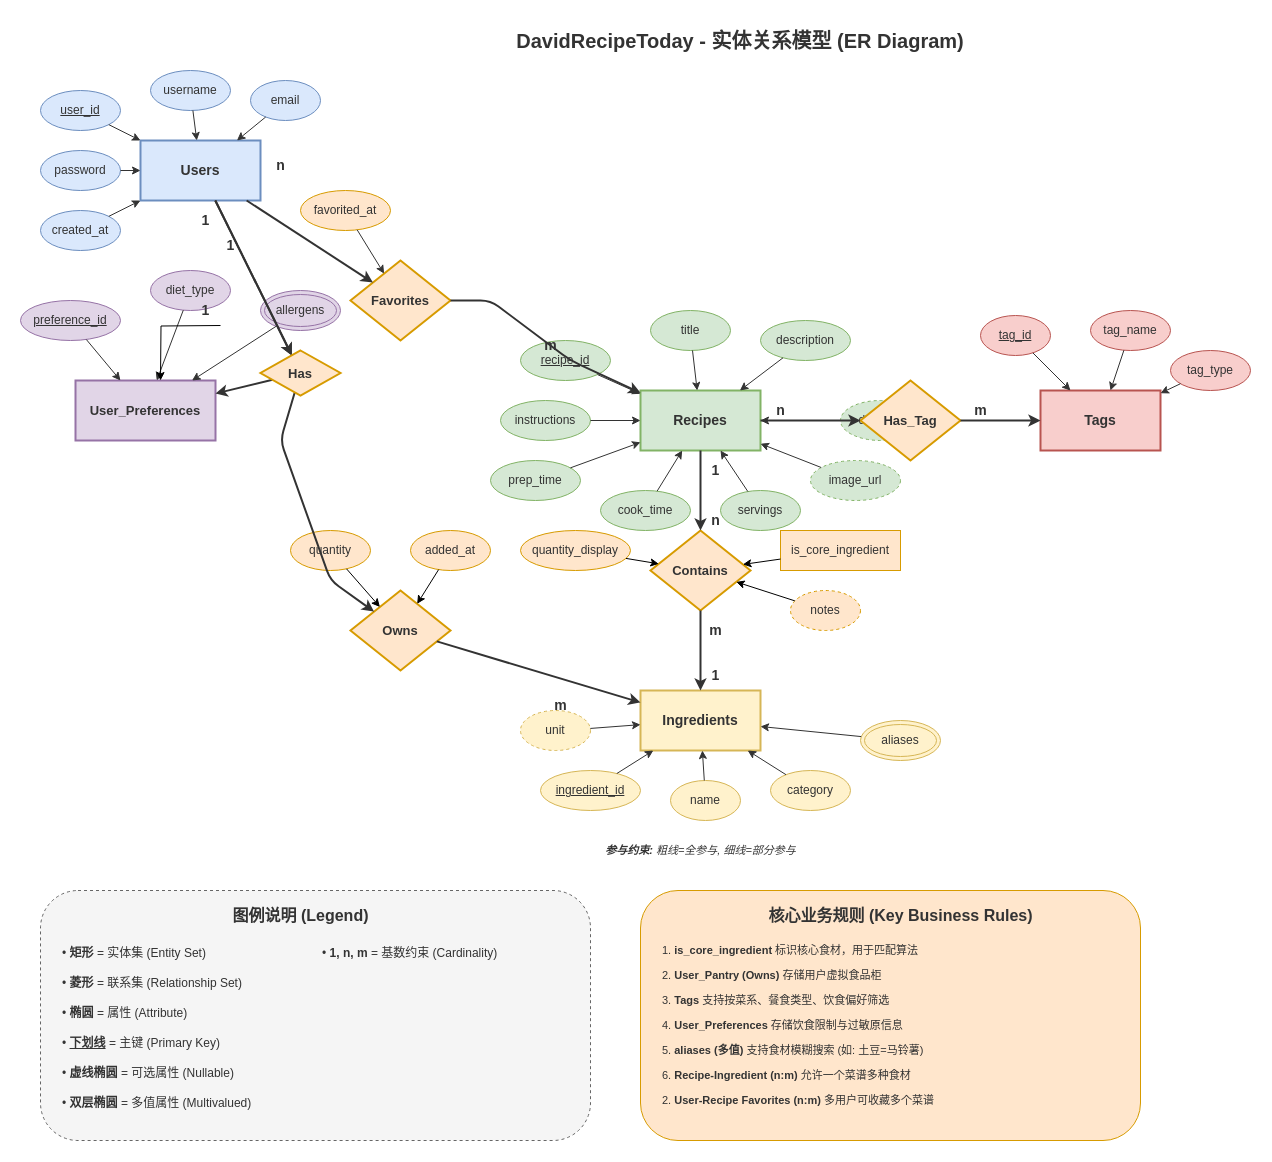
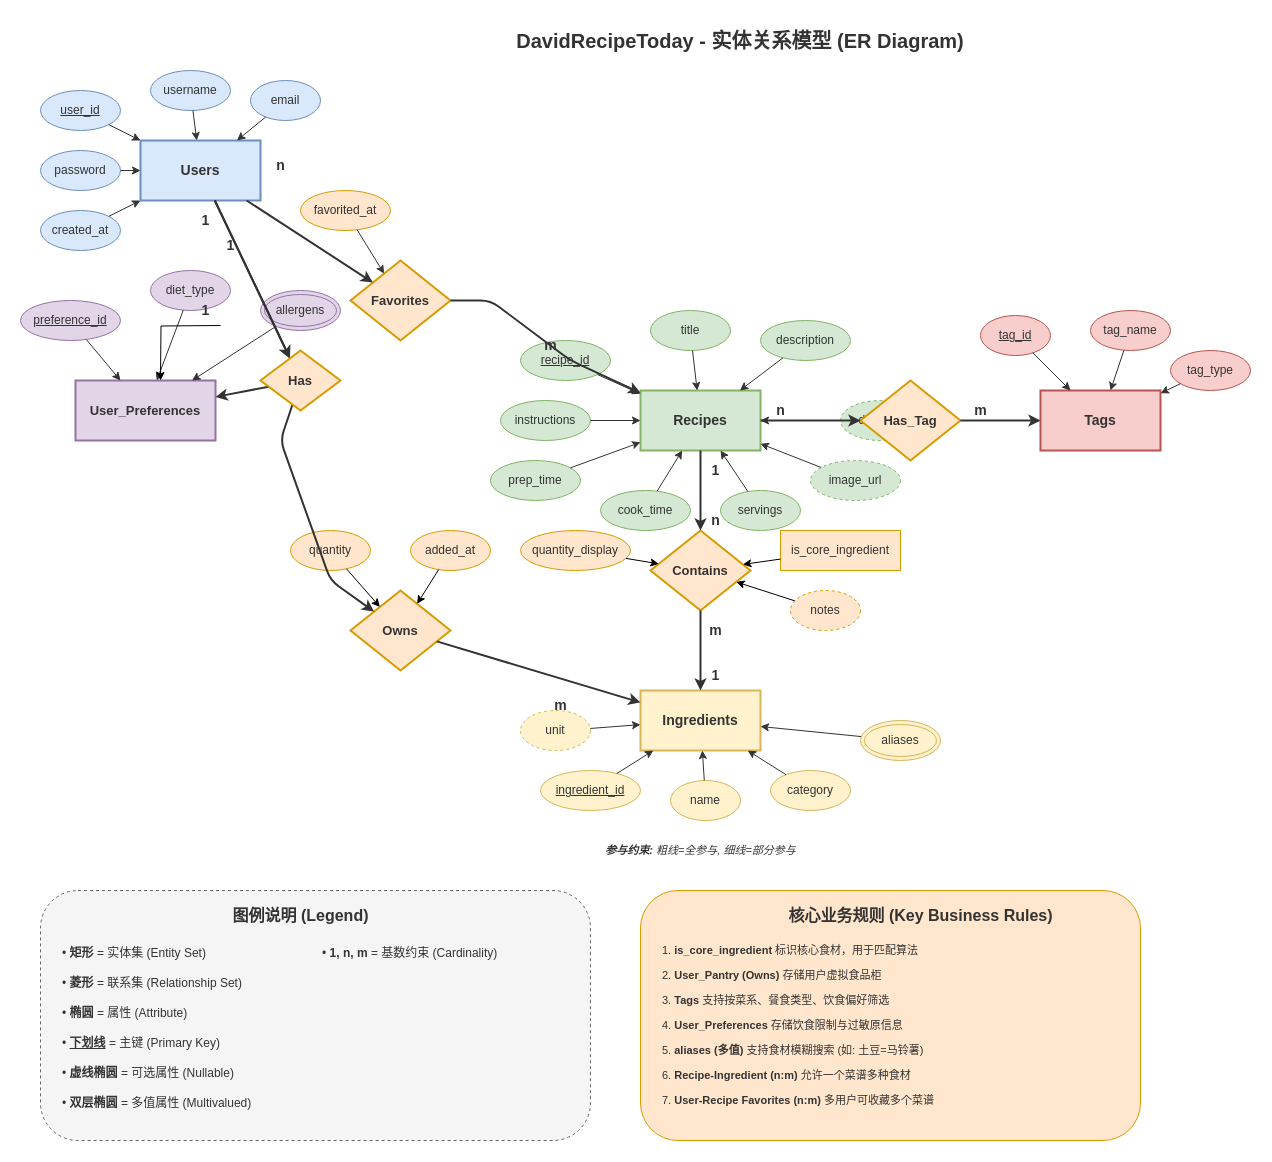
(301, 373) -> (301, 381)
(901, 916) -> (921, 916)
(802, 1101) -> (802, 1101)
